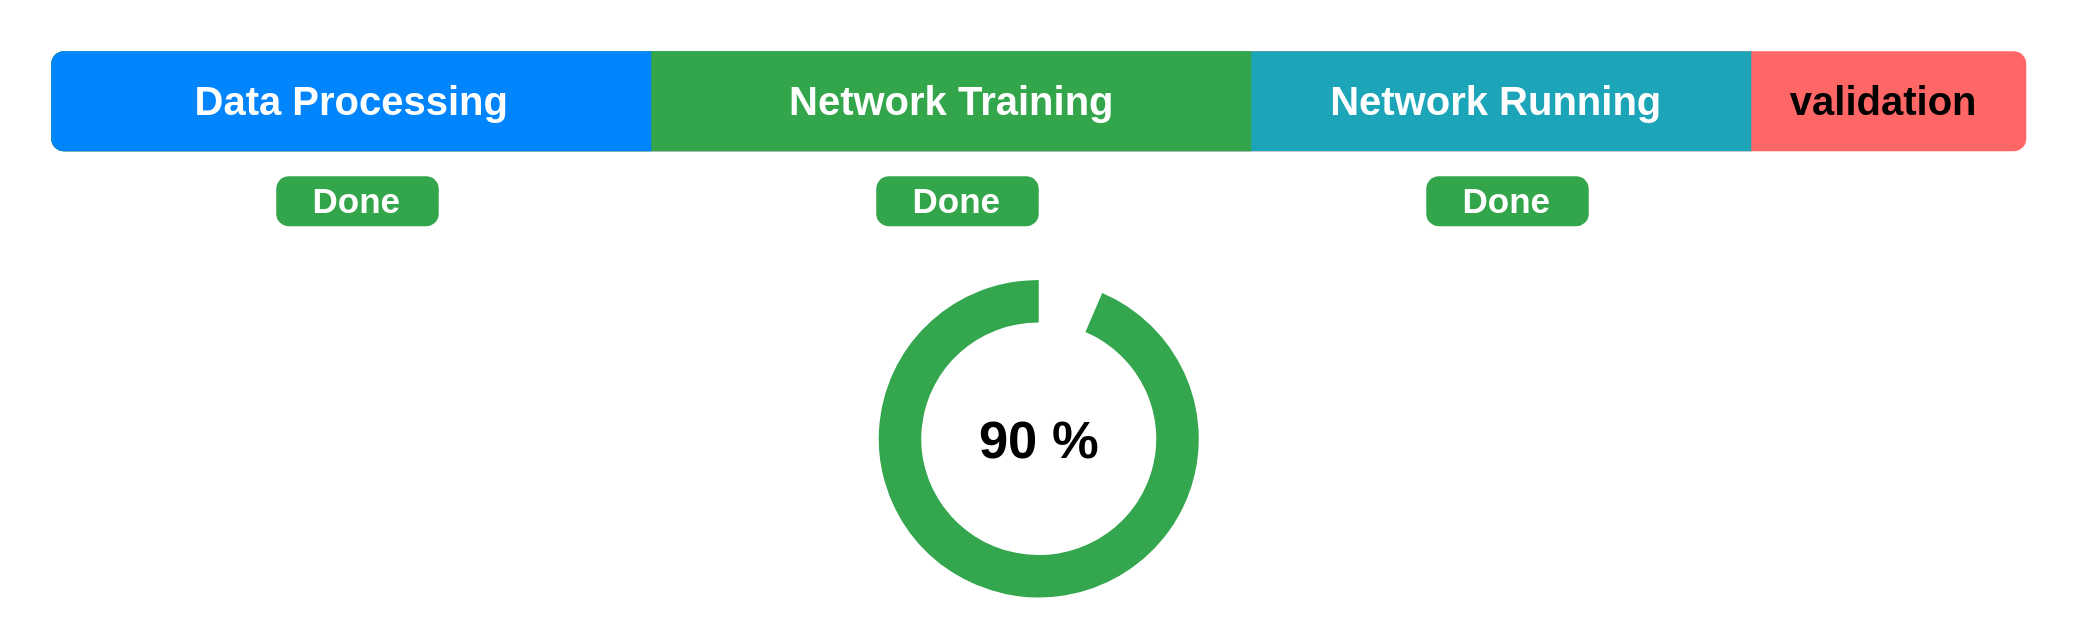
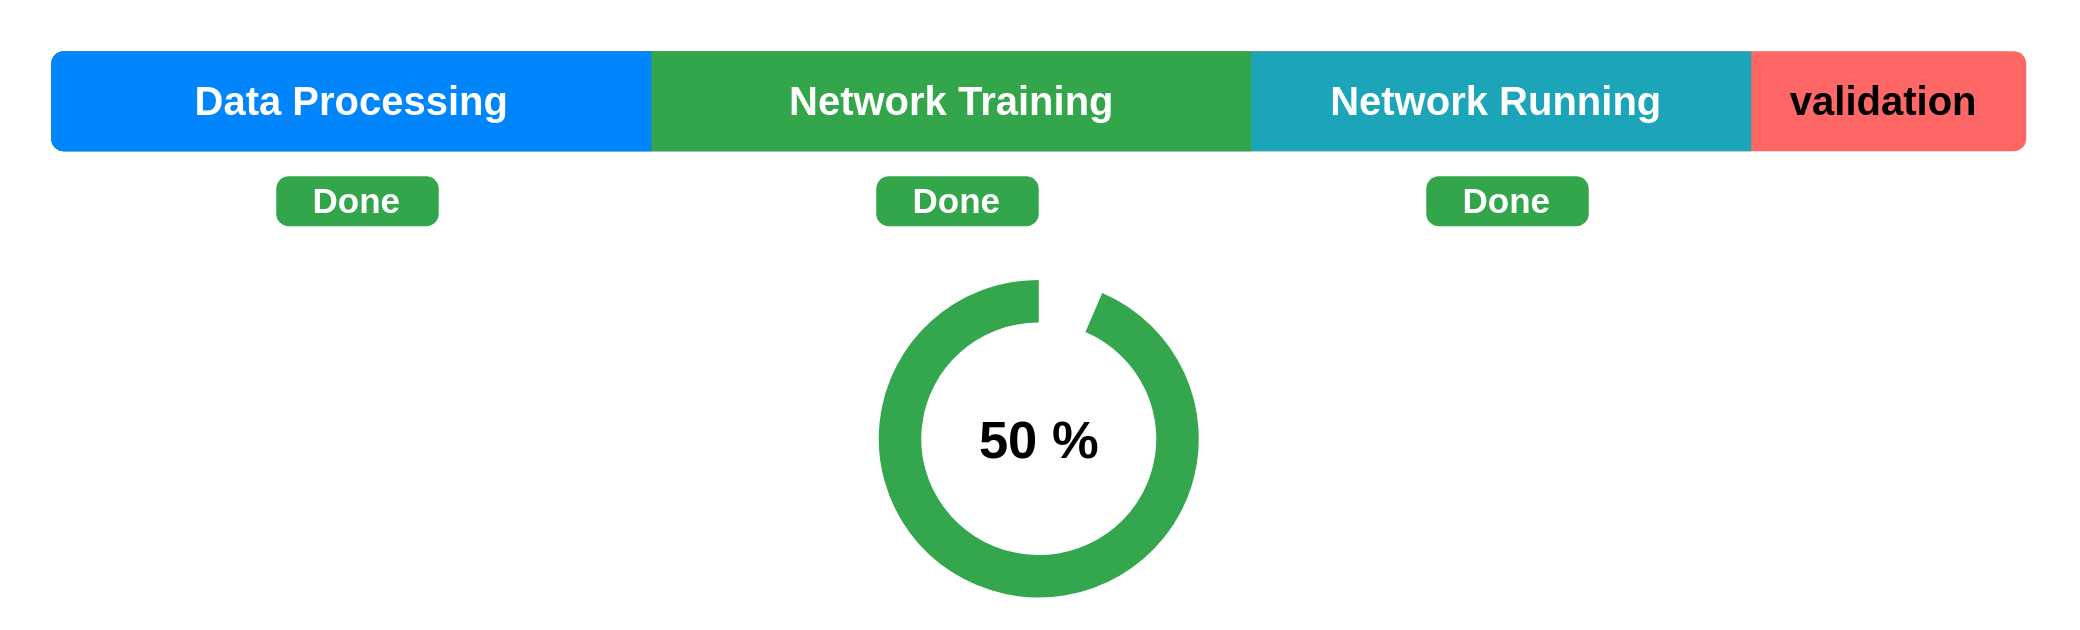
(1040, 439) -> (1040, 439)
